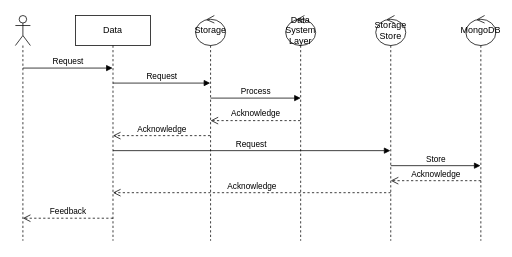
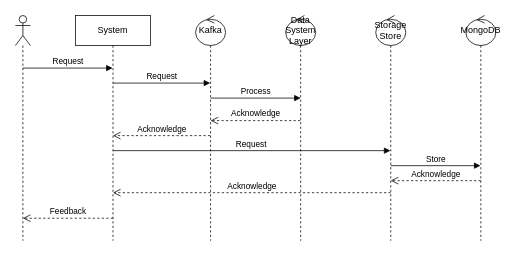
(113, 30) -> (113, 30)
(210, 30) -> (210, 30)
